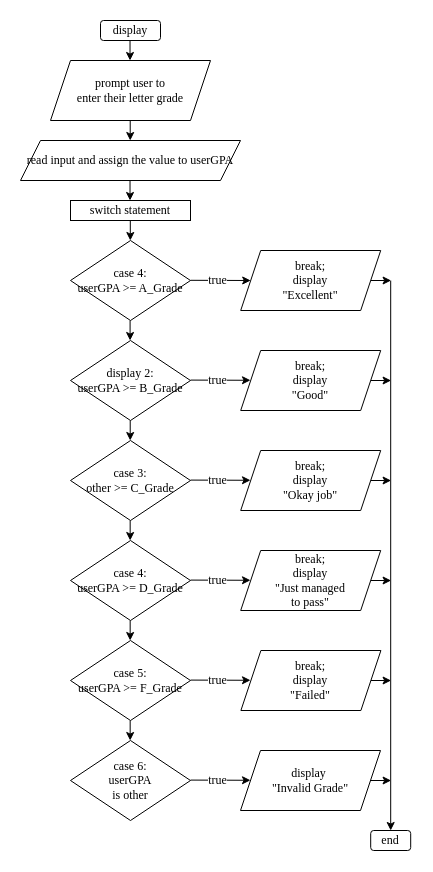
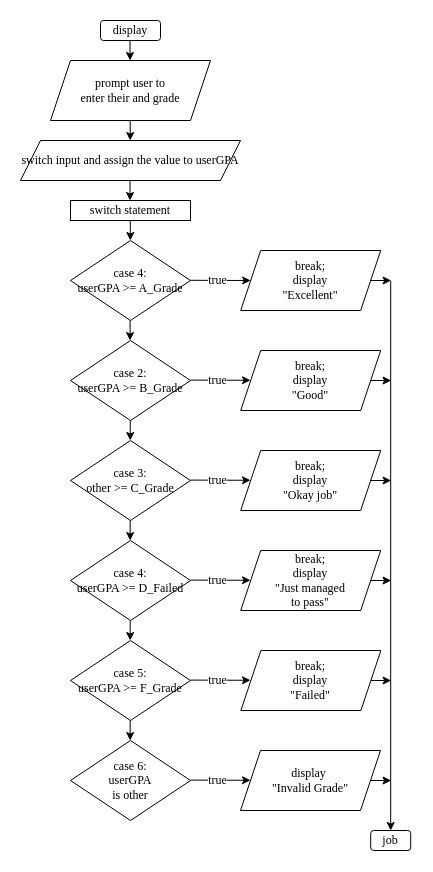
(131, 91) -> (131, 91)
(131, 161) -> (131, 161)
(131, 381) -> (131, 381)
(131, 581) -> (131, 581)
(391, 841) -> (391, 841)
